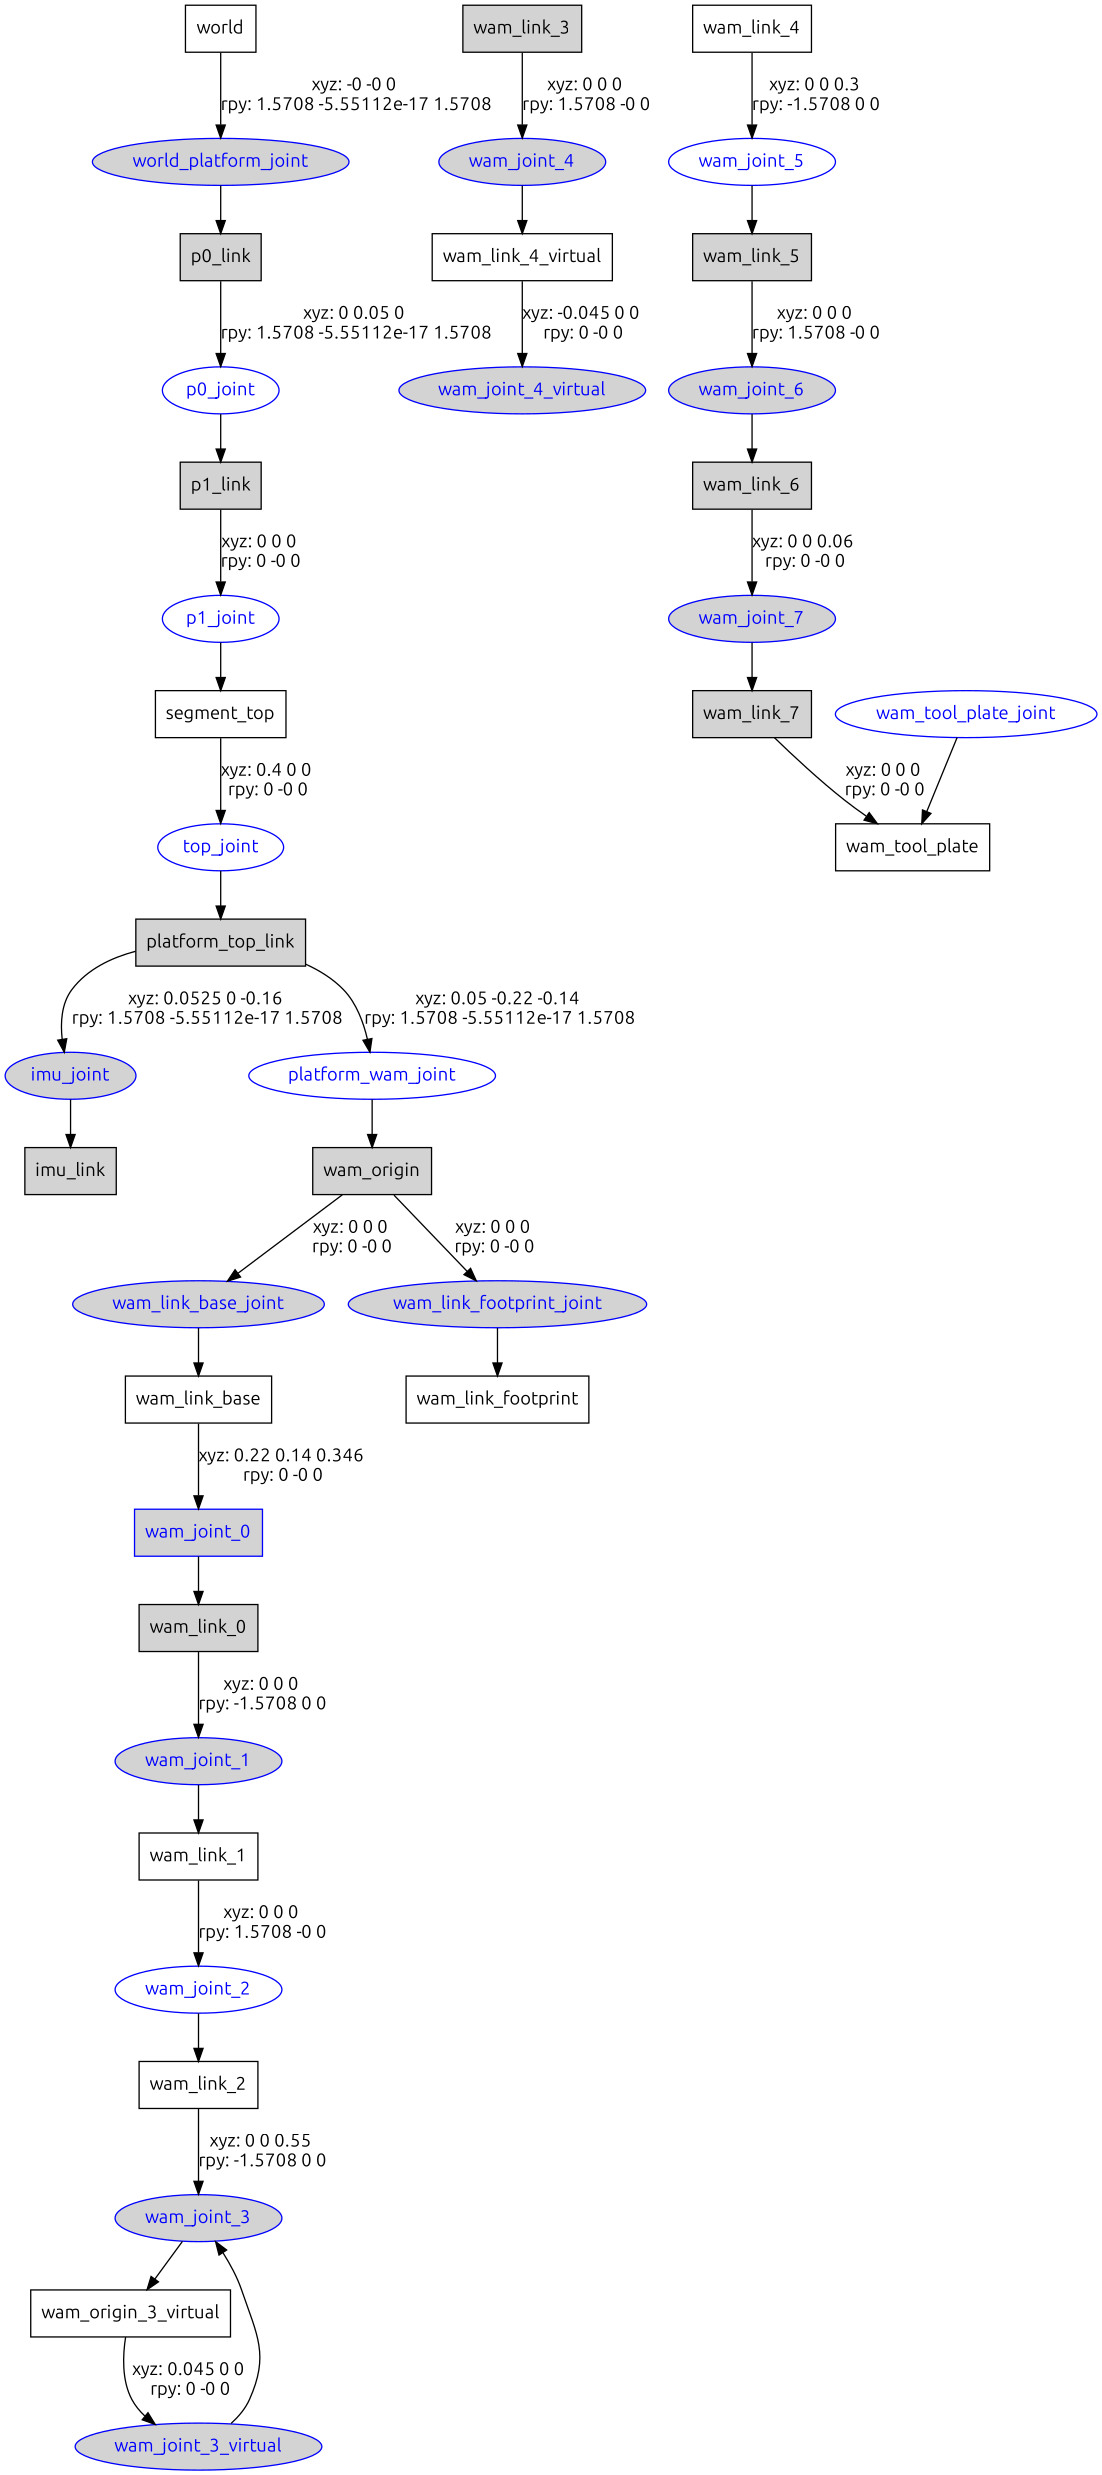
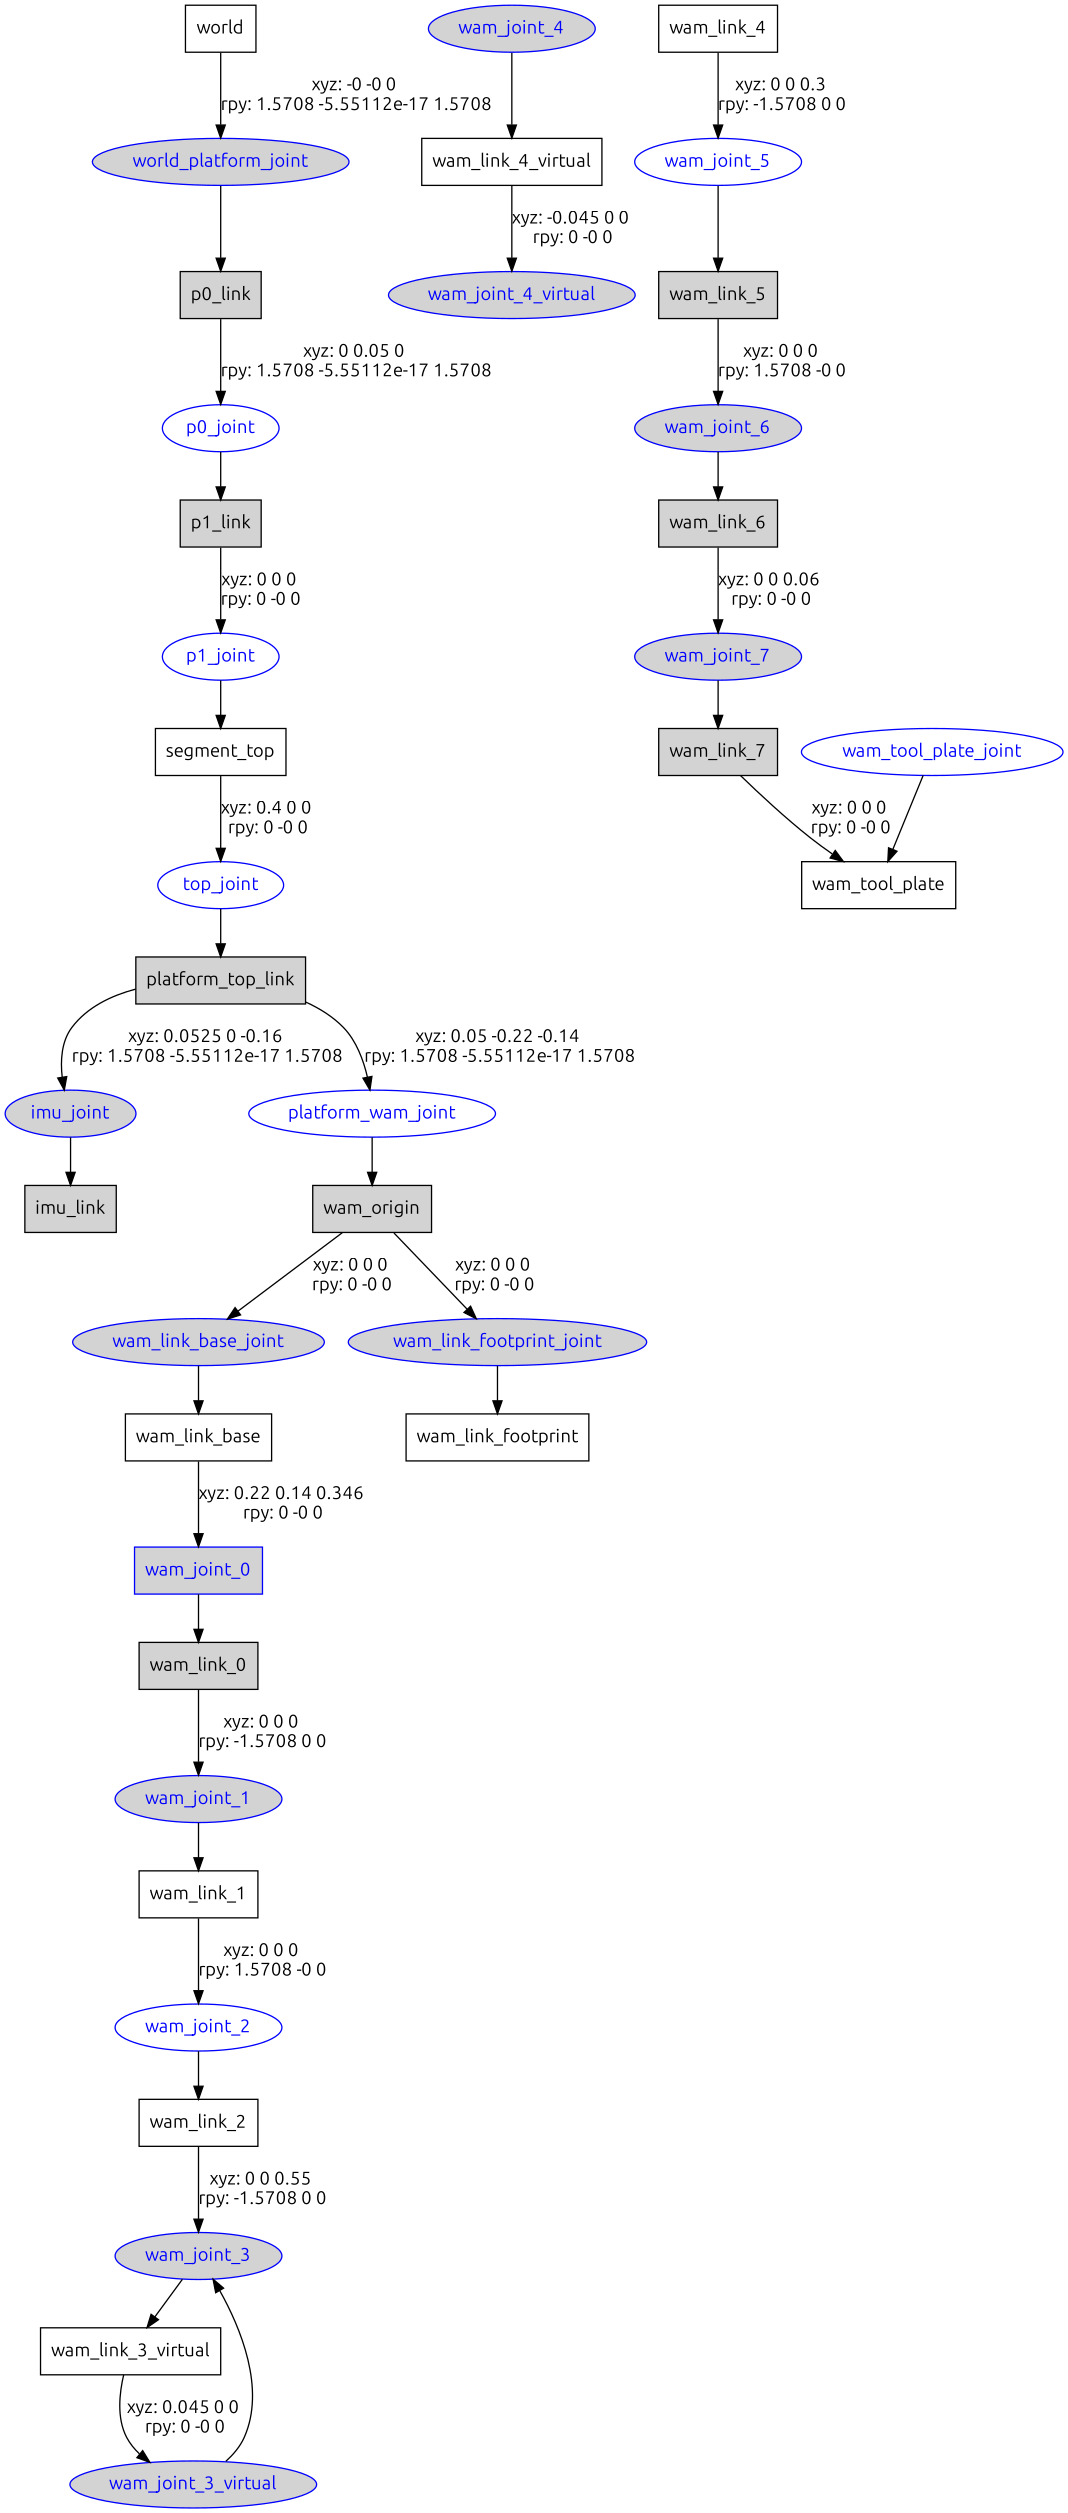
(522, 29) -> none
(131, 2313) -> (131, 2351)
